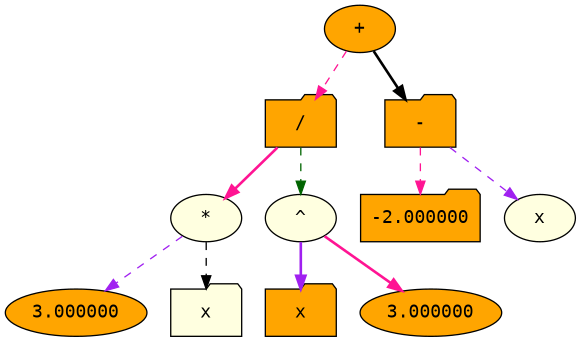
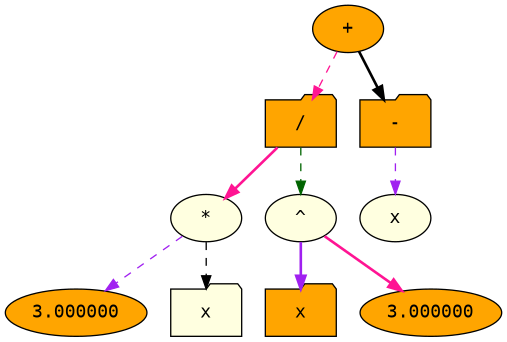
(420, 218) -> none
